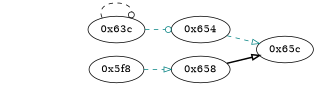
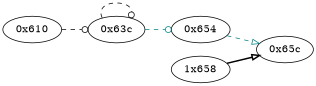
none -> (32, 30)
(116, 69) -> none
(201, 69) -> (201, 69)
